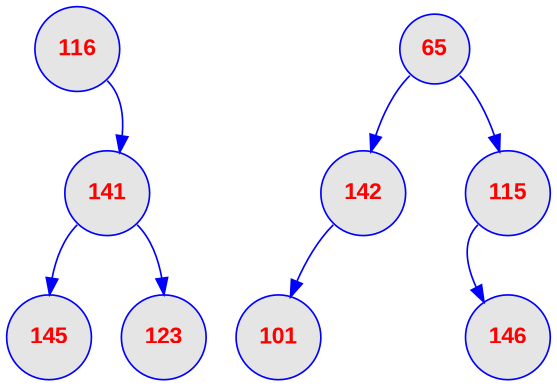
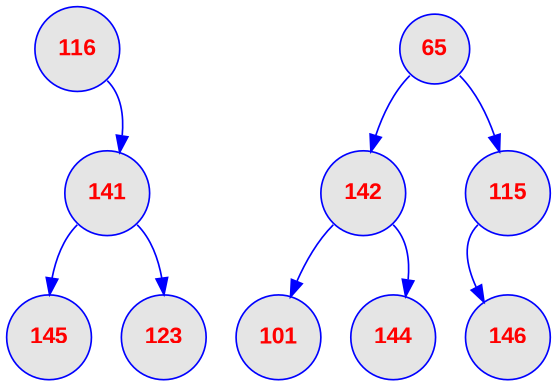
none -> (393, 337)
